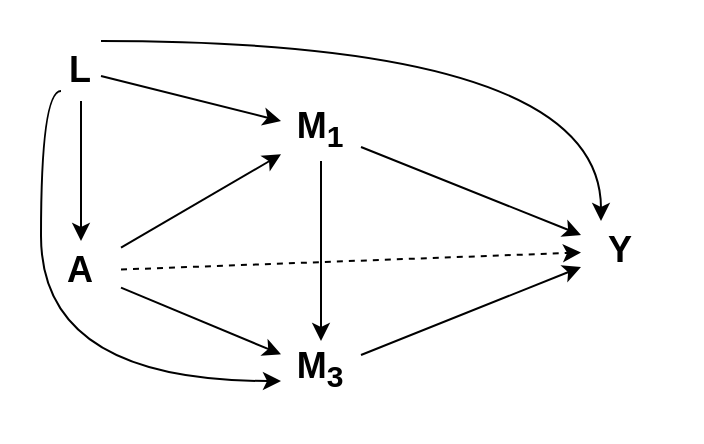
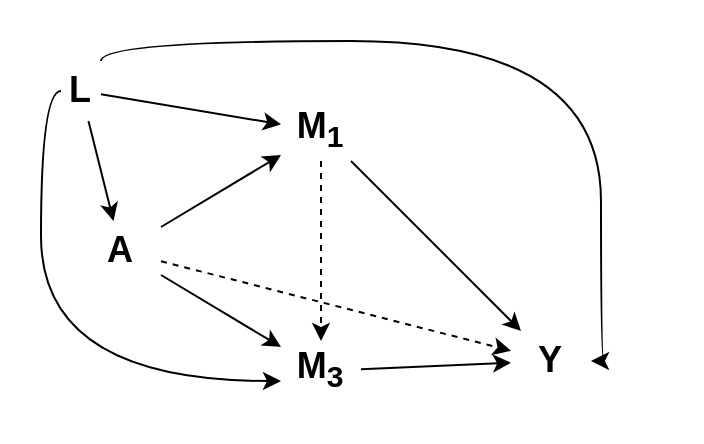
(81, 71) -> (81, 91)
(321, 246) -> (321, 246)
(621, 251) -> (551, 361)
(81, 271) -> (121, 251)
